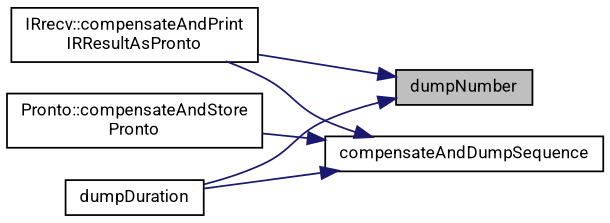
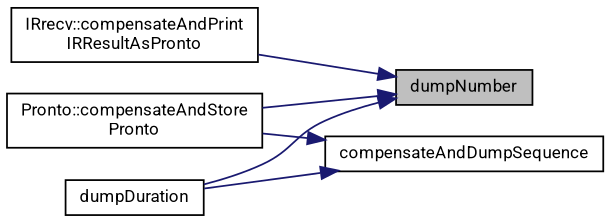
(291, 97) -> none
none -> (320, 102)
